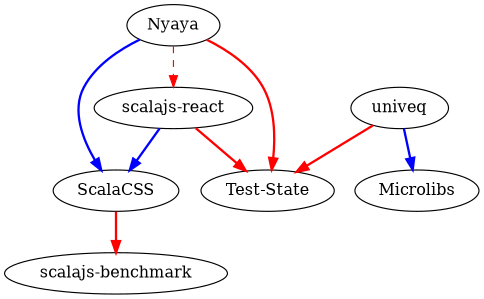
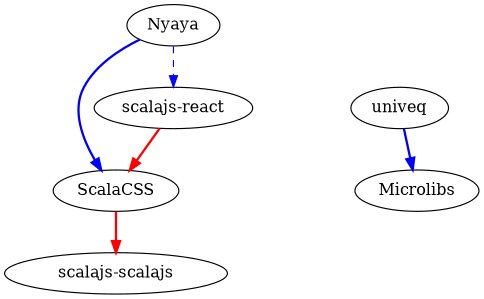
(173, 61) -> (173, 61)
(148, 145) -> (148, 145)
(268, 191) -> none
(116, 273) -> (116, 273)
